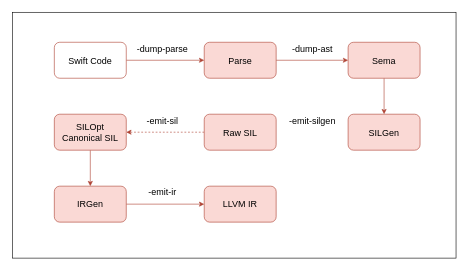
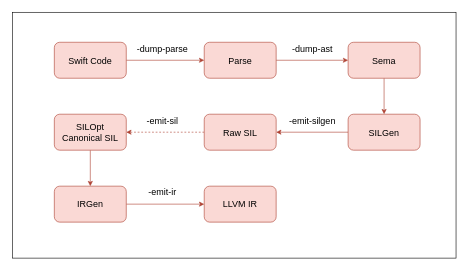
(90, 60) -> (90, 60)
none -> (281, 132)
